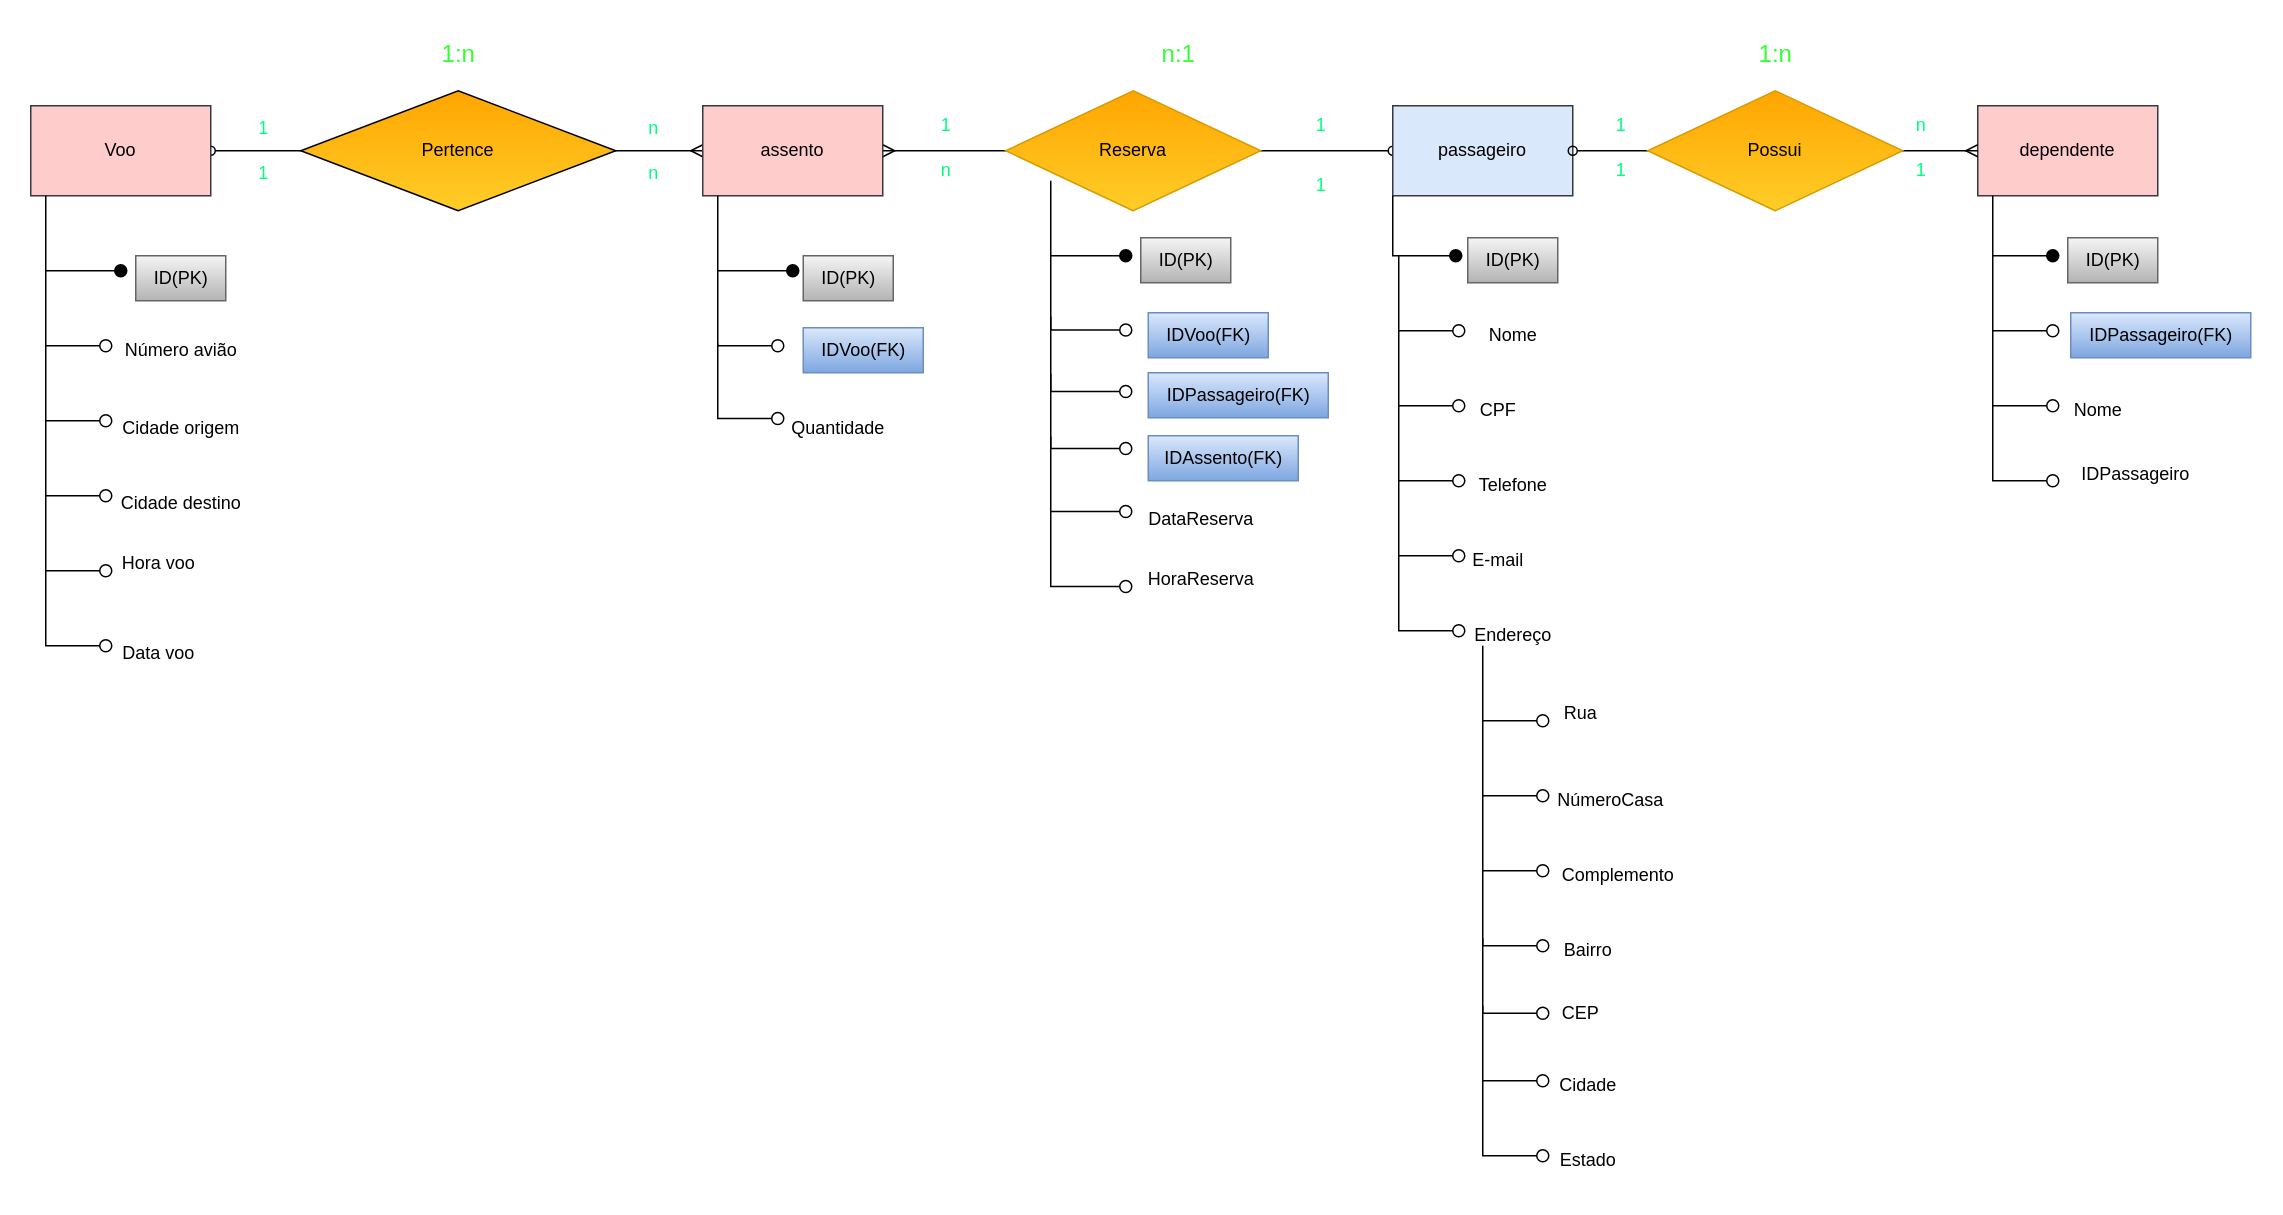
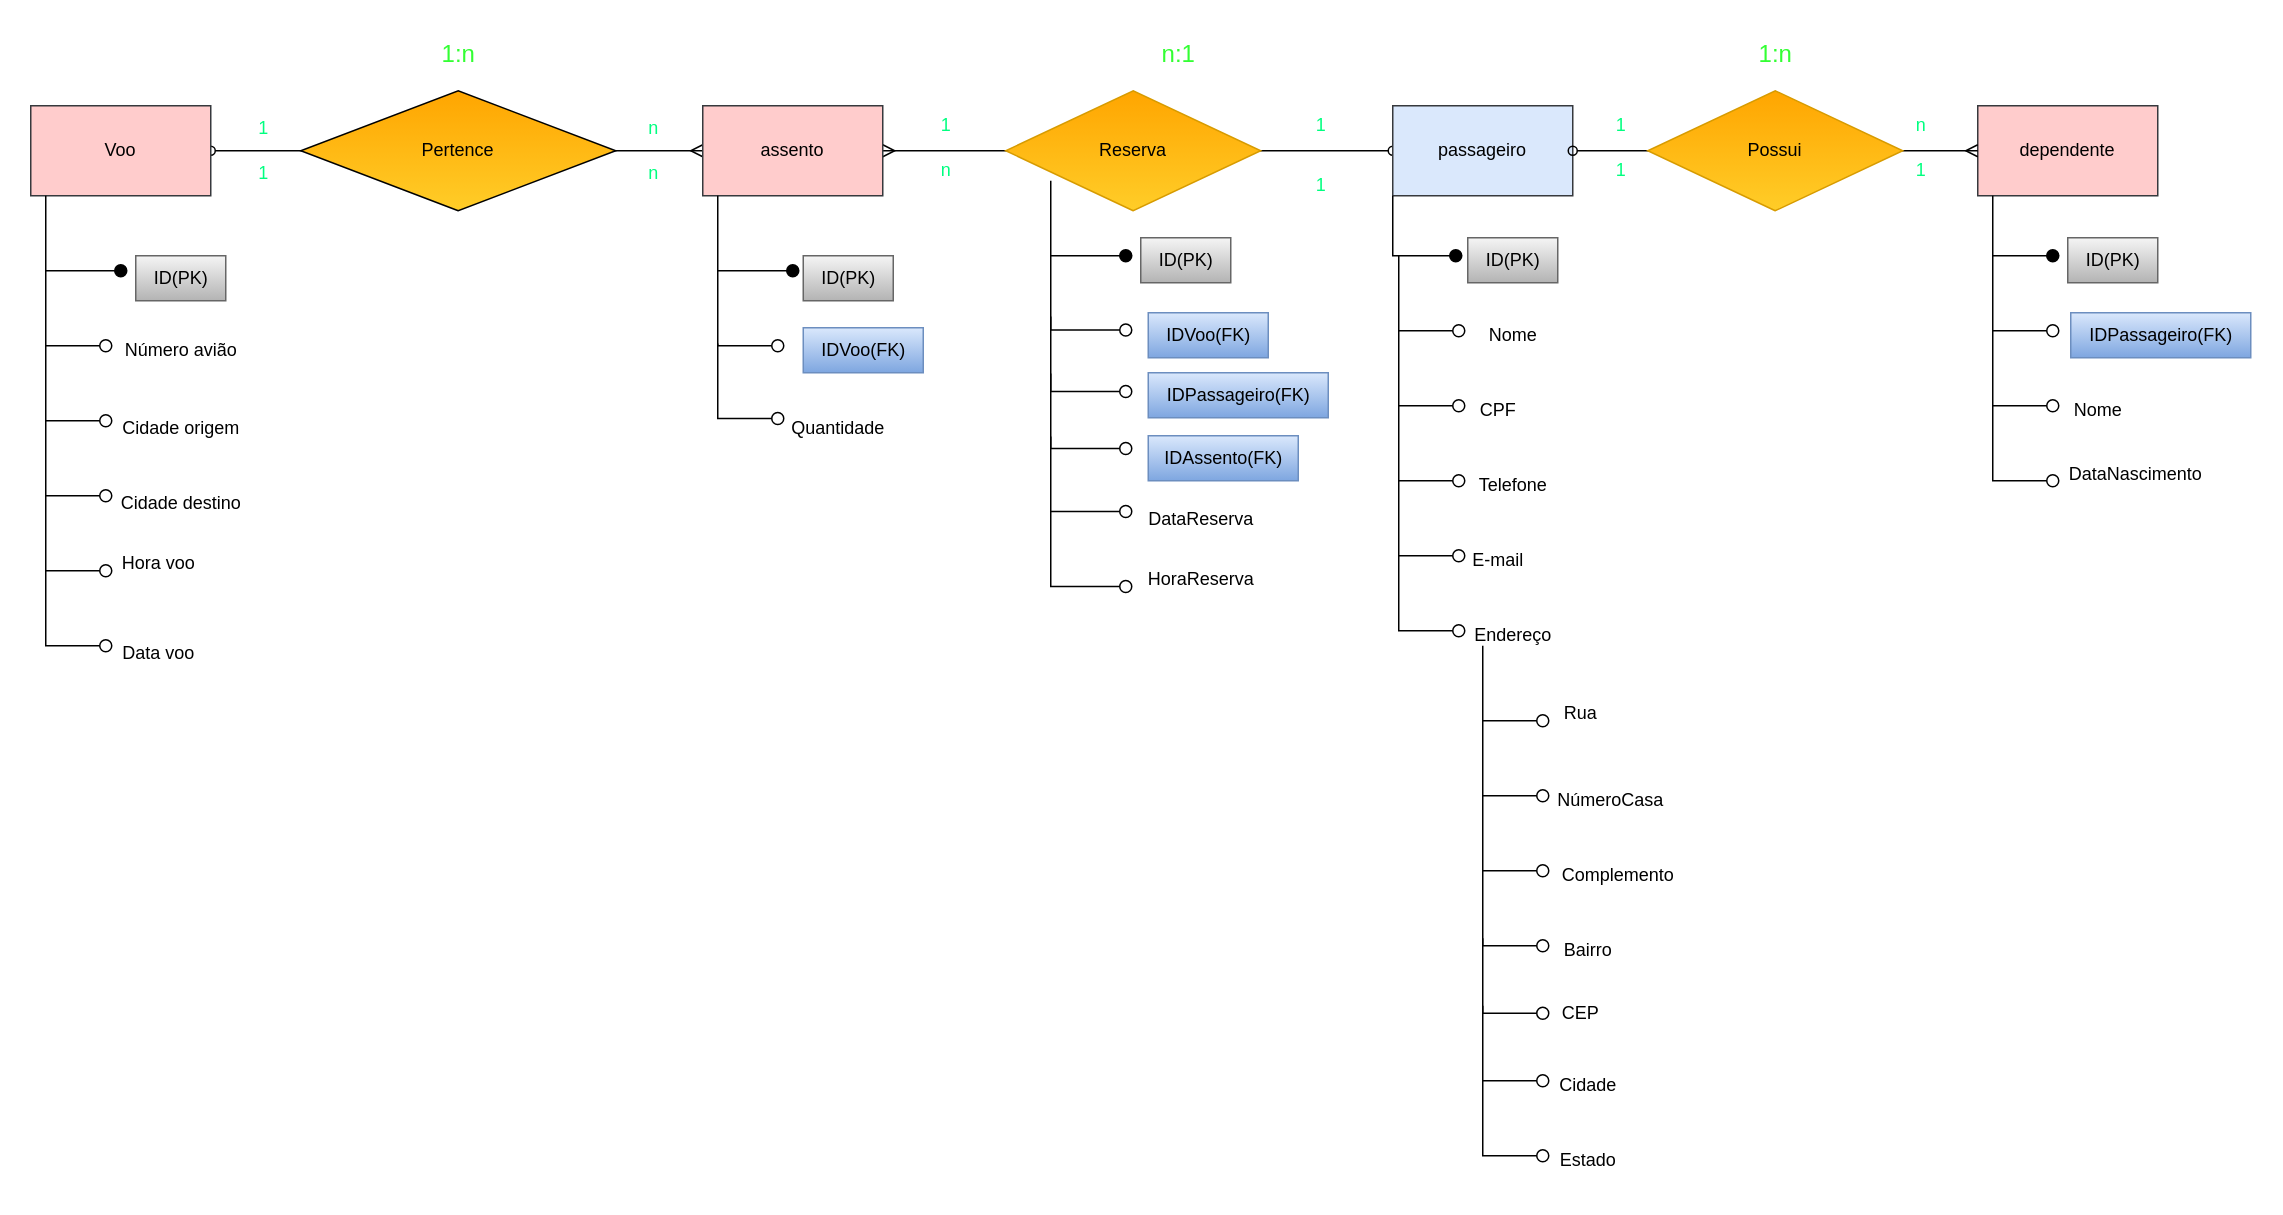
(2136, 475) -> (2136, 475)
